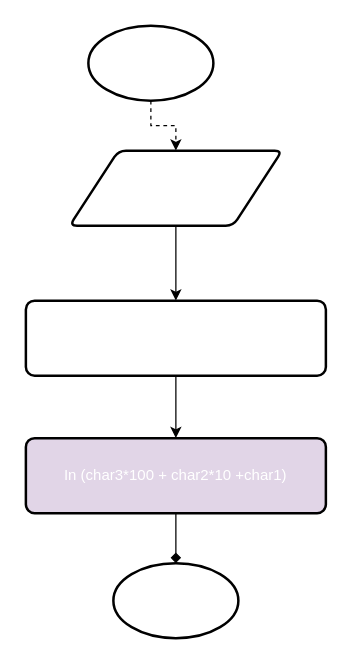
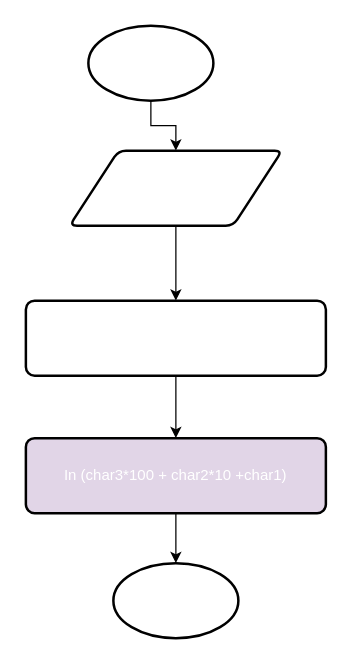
(160, 126) -> (160, 126)
(176, 552) -> (176, 553)
